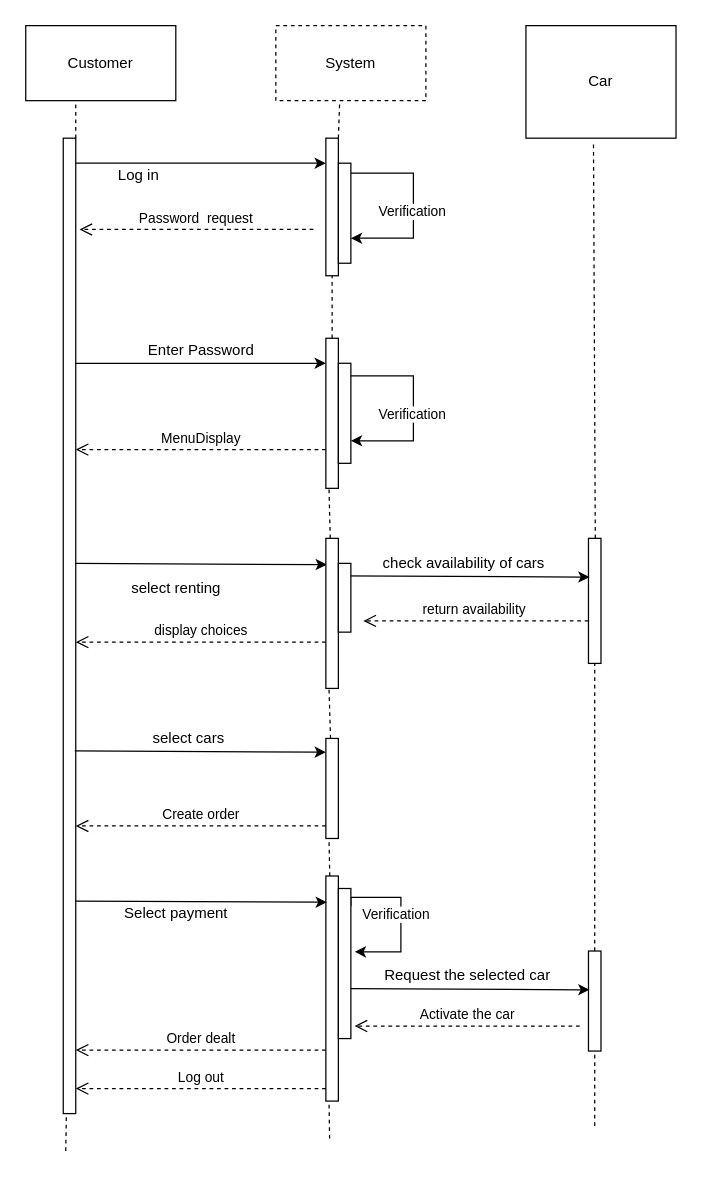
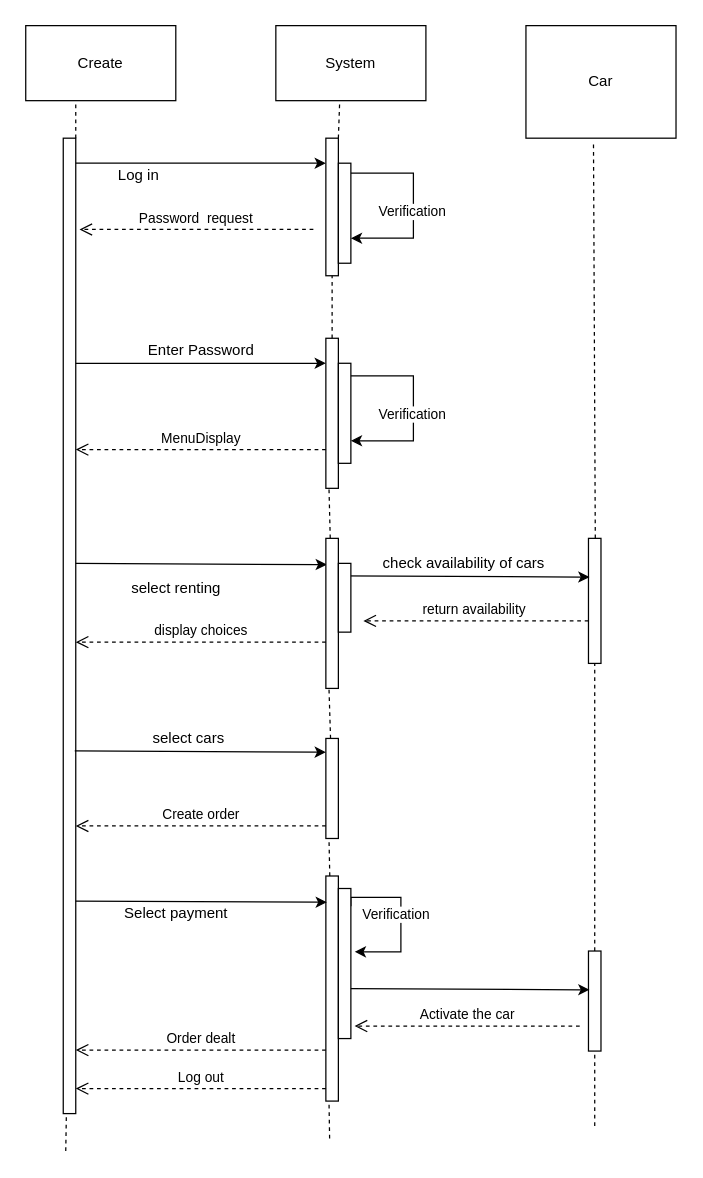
(101, 63) -> (101, 63)
(351, 63) -> (351, 63)
(467, 976) -> none
